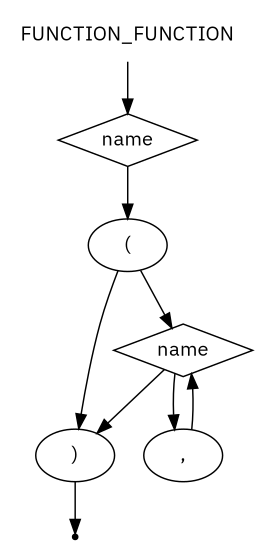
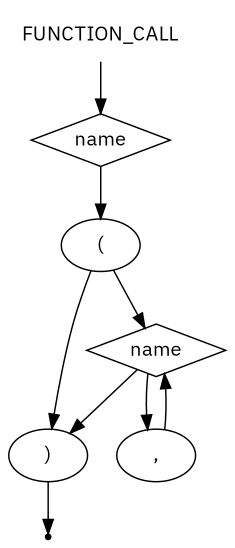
(128, 35) -> (101, 35)
